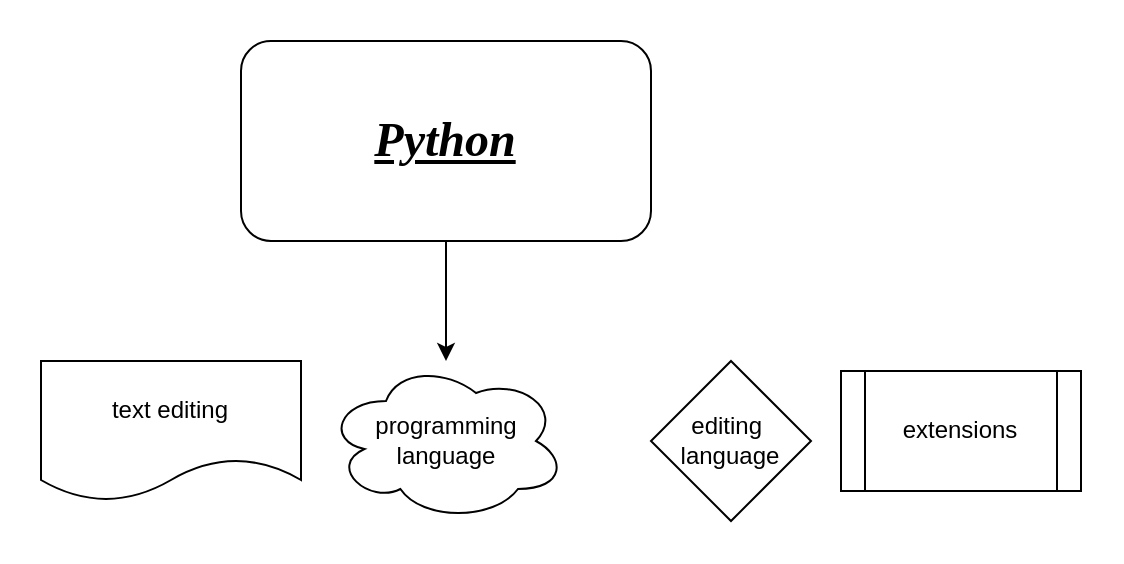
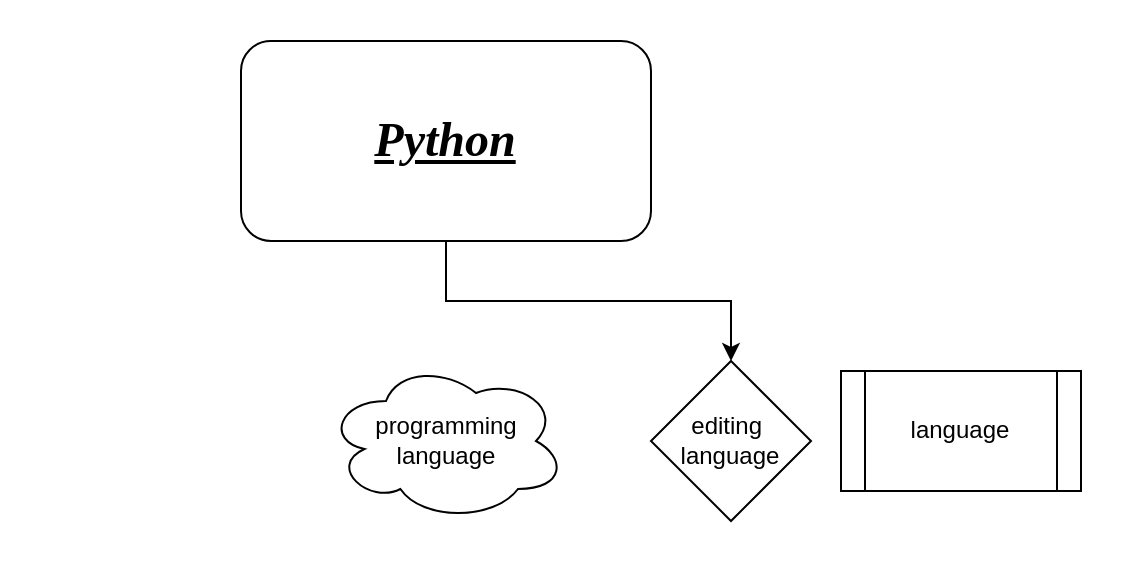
(446, 323) -> (610, 301)
(171, 431) -> none
(961, 431) -> (961, 431)
